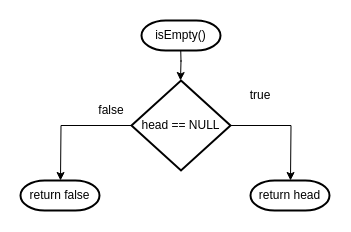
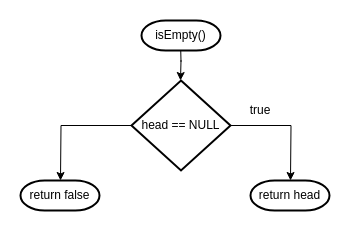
(261, 96) -> (261, 111)
(112, 111) -> none
